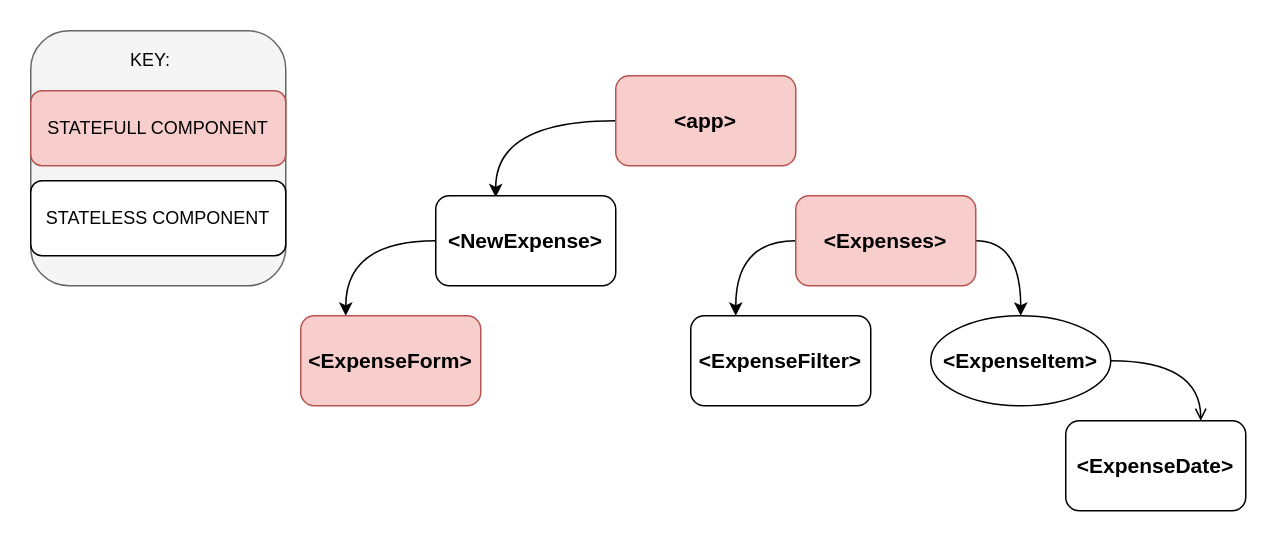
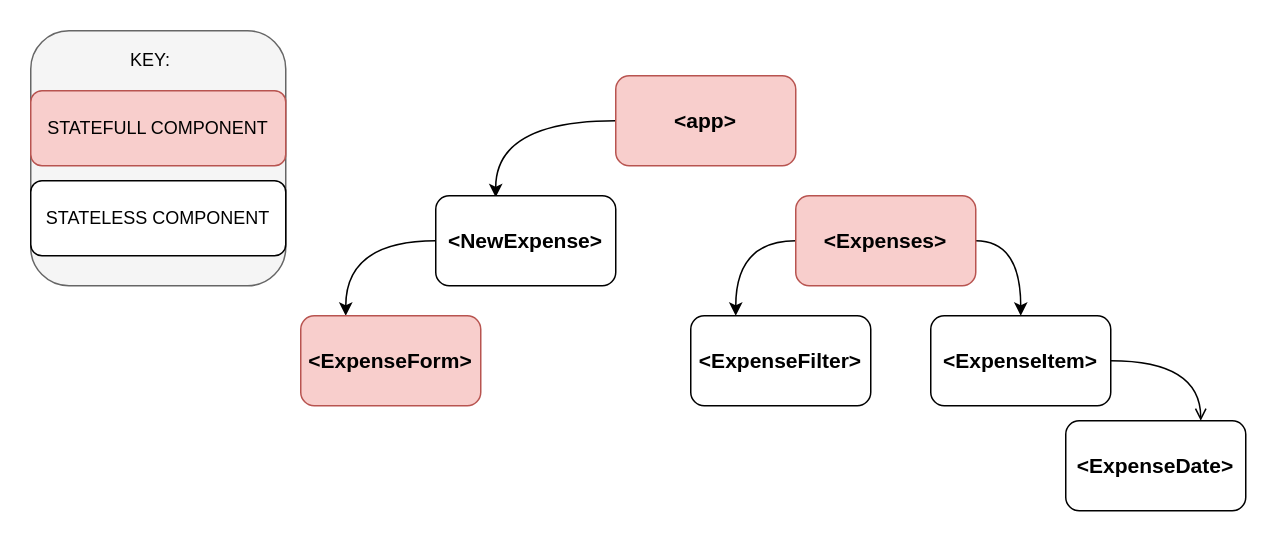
(1021, 361) -> (1021, 361)
